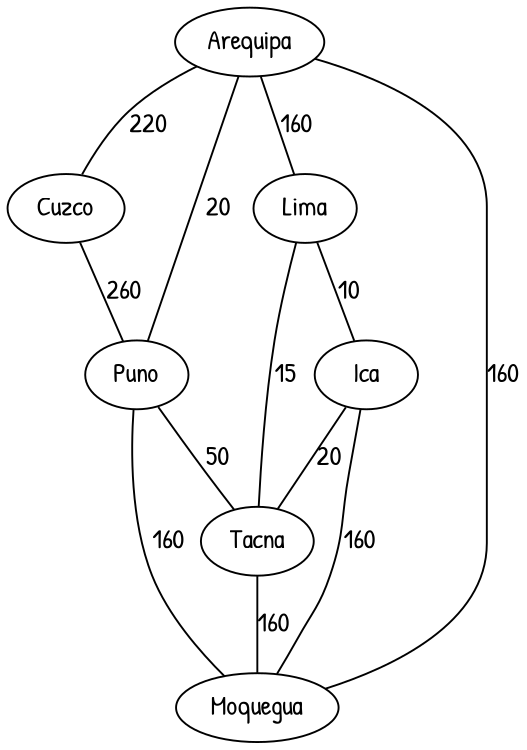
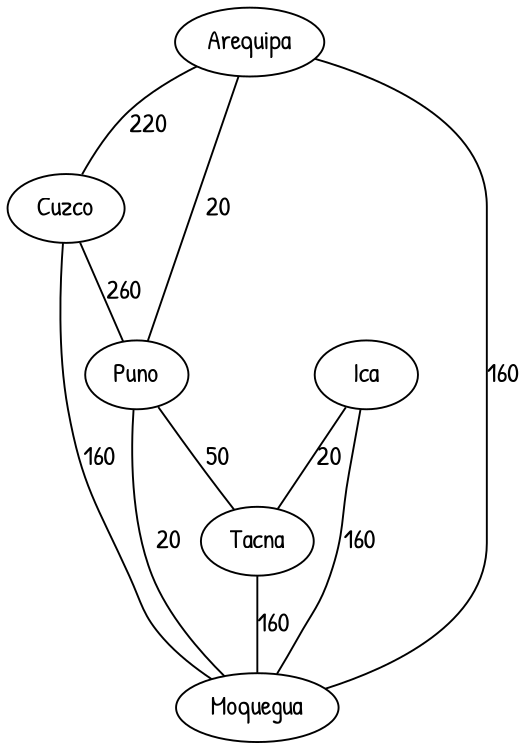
(305, 208) -> none
none -> (86, 480)
(168, 541) -> (168, 541)
